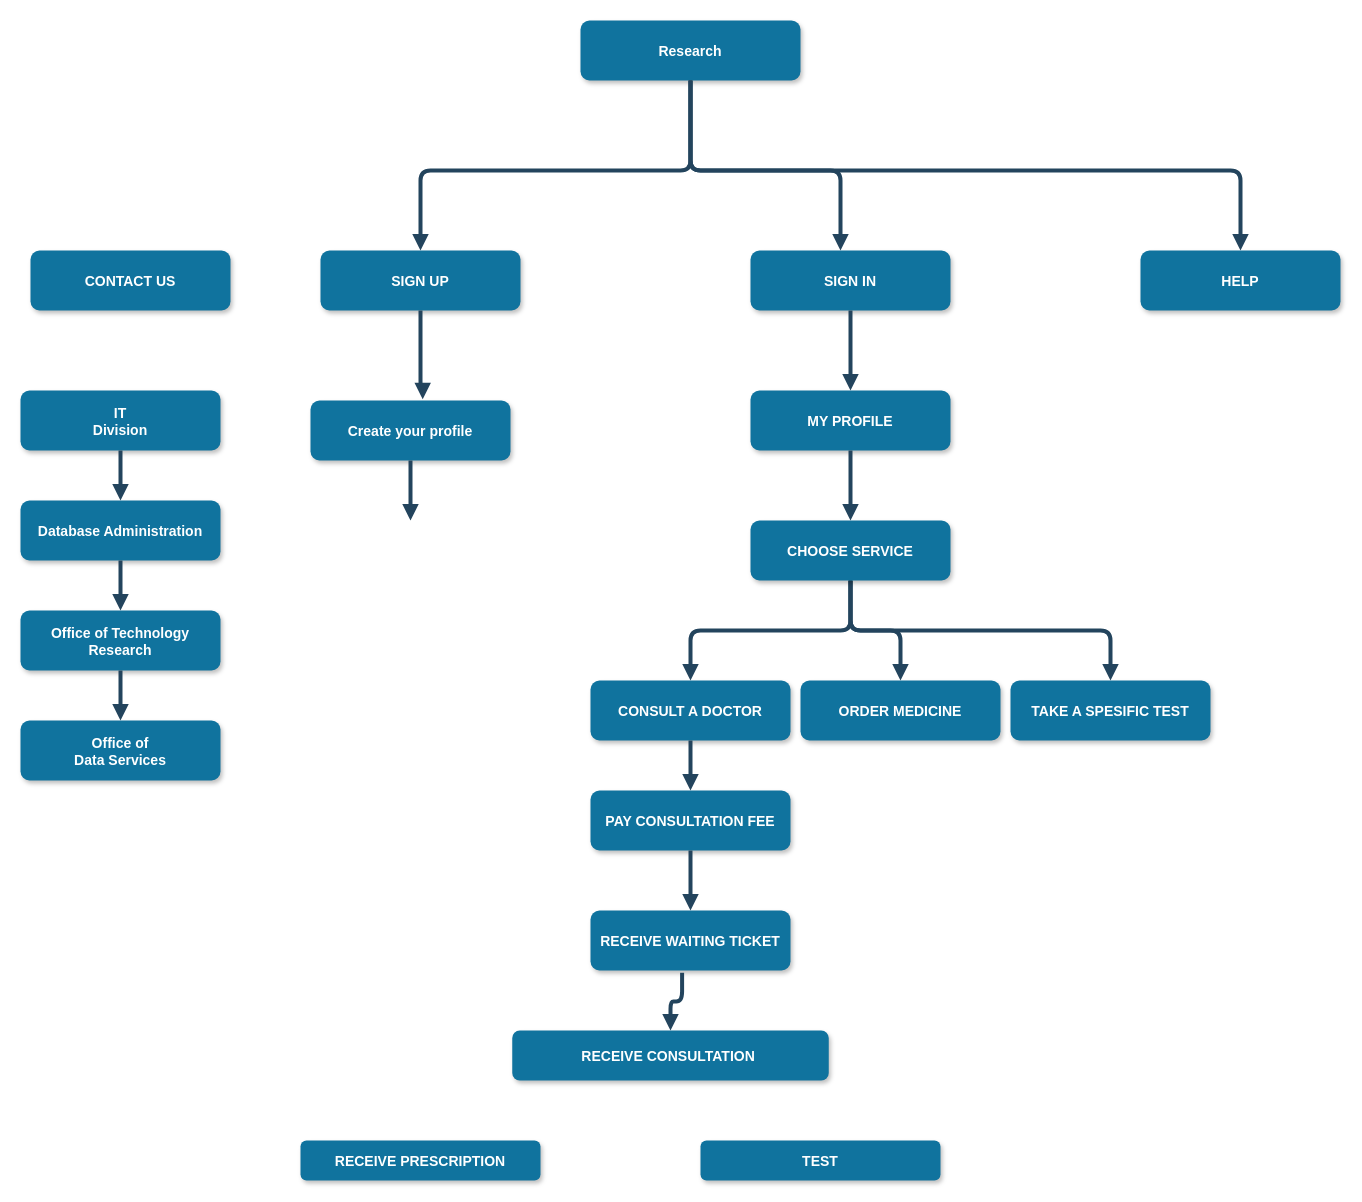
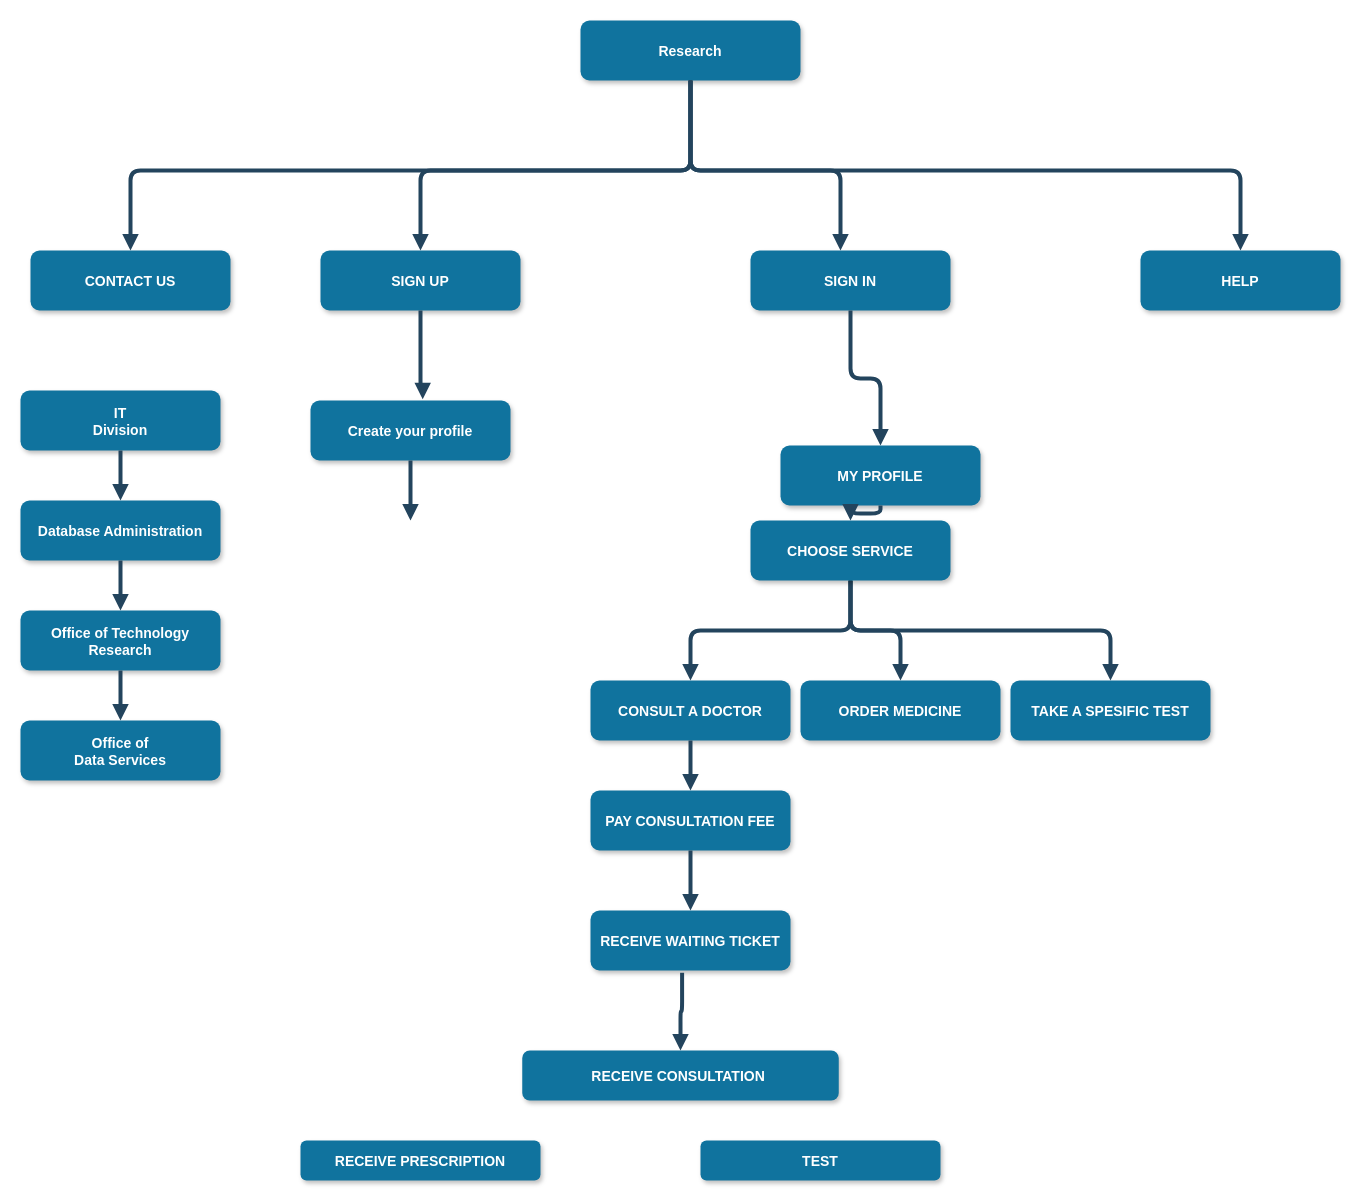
none -> (250, 171)
(851, 421) -> (881, 476)
(671, 1056) -> (681, 1076)
